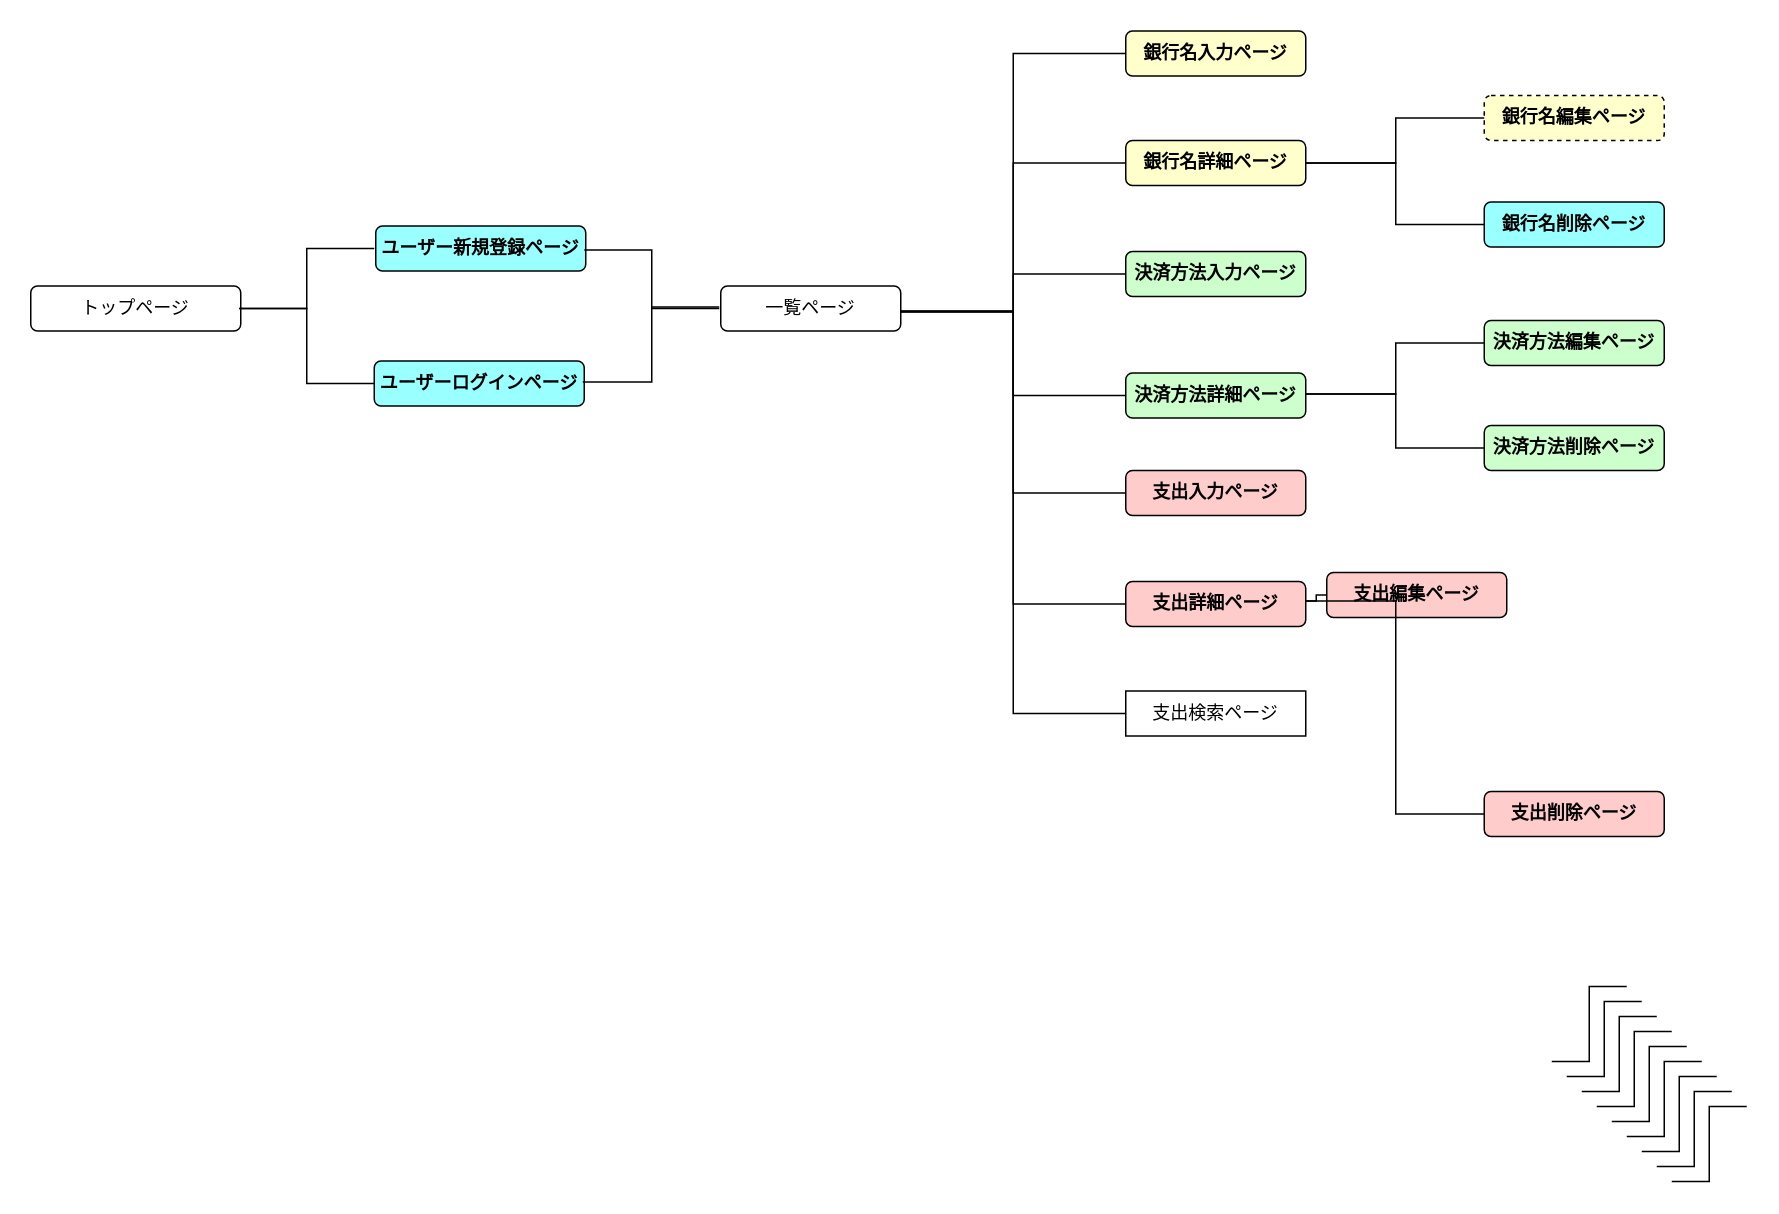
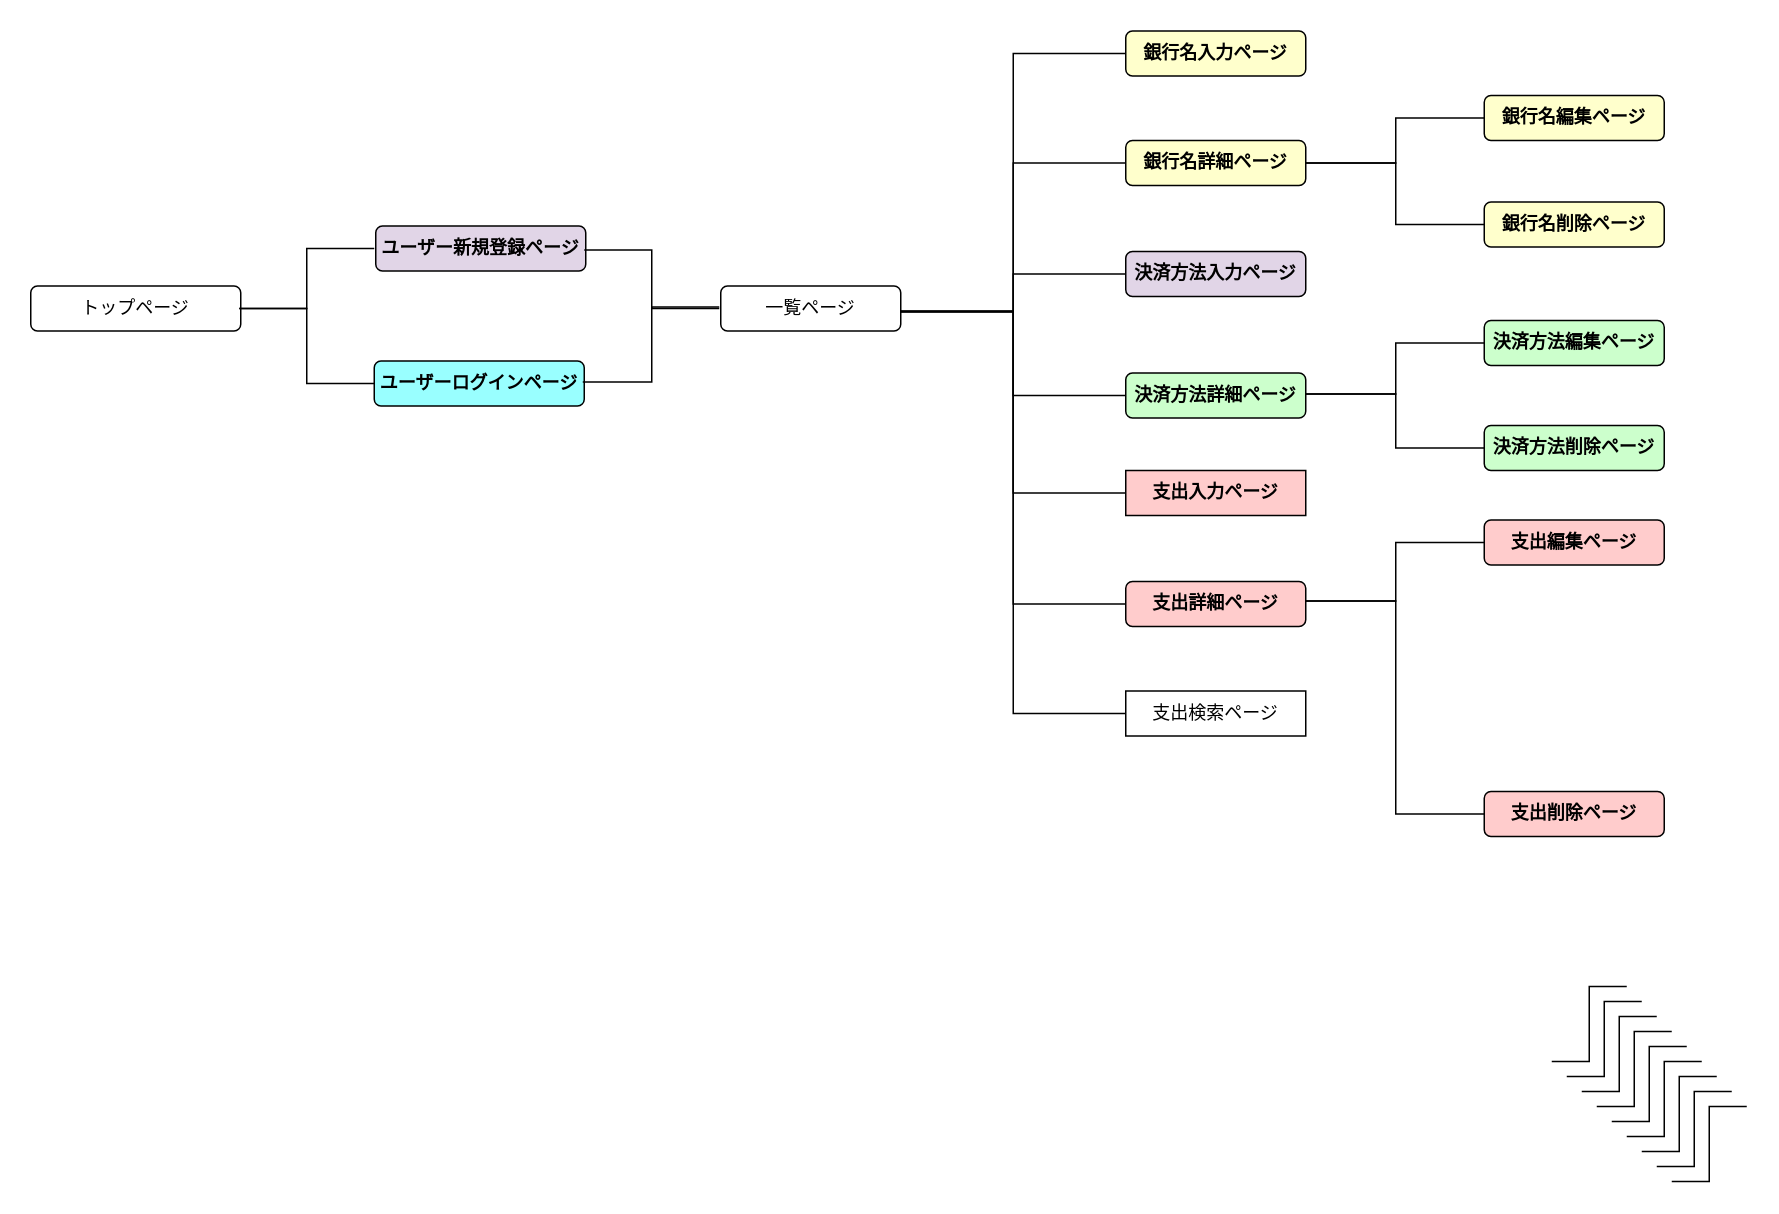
(1574, 118) -> (1574, 118)
(1574, 224) -> (1574, 224)
(481, 248) -> (481, 248)
(1216, 274) -> (1216, 274)
(1216, 493) -> (1216, 493)
(1417, 595) -> (1574, 542)
